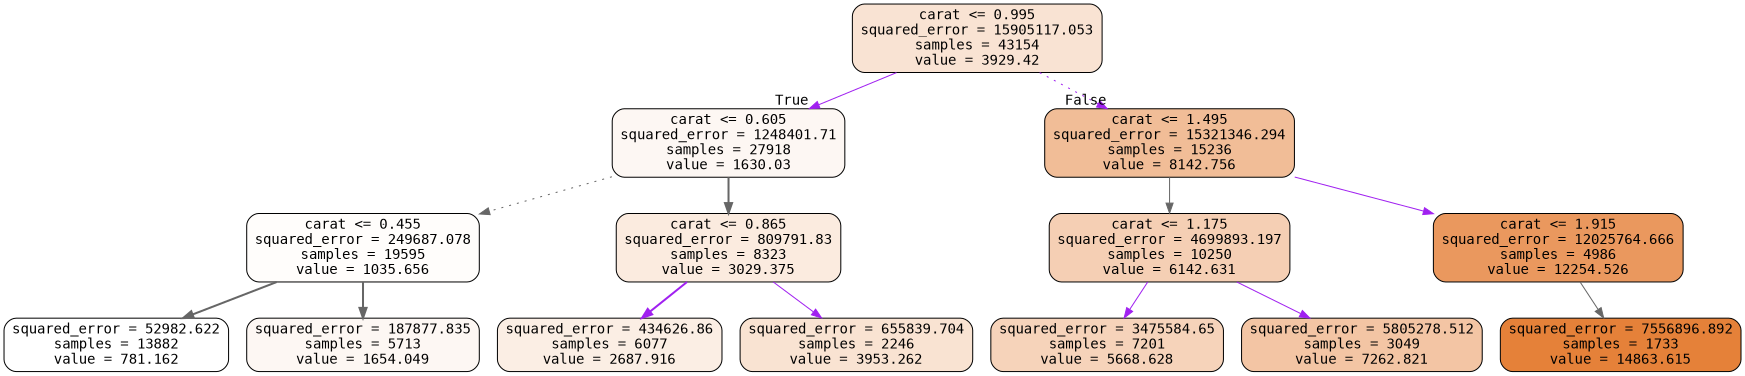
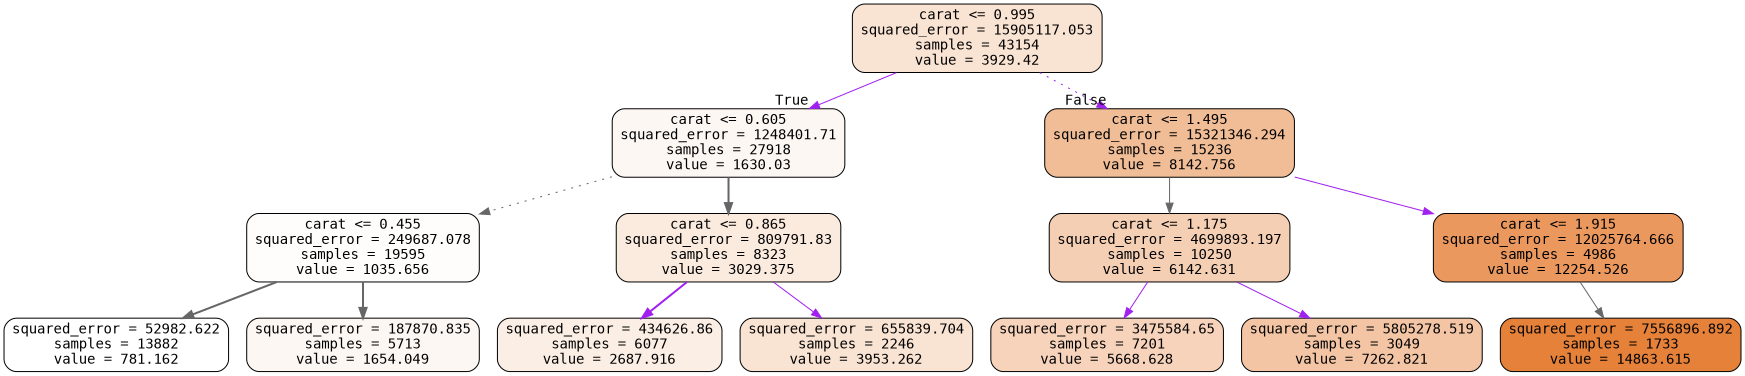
(363, 345) -> (363, 345)
(1362, 345) -> (1362, 345)
